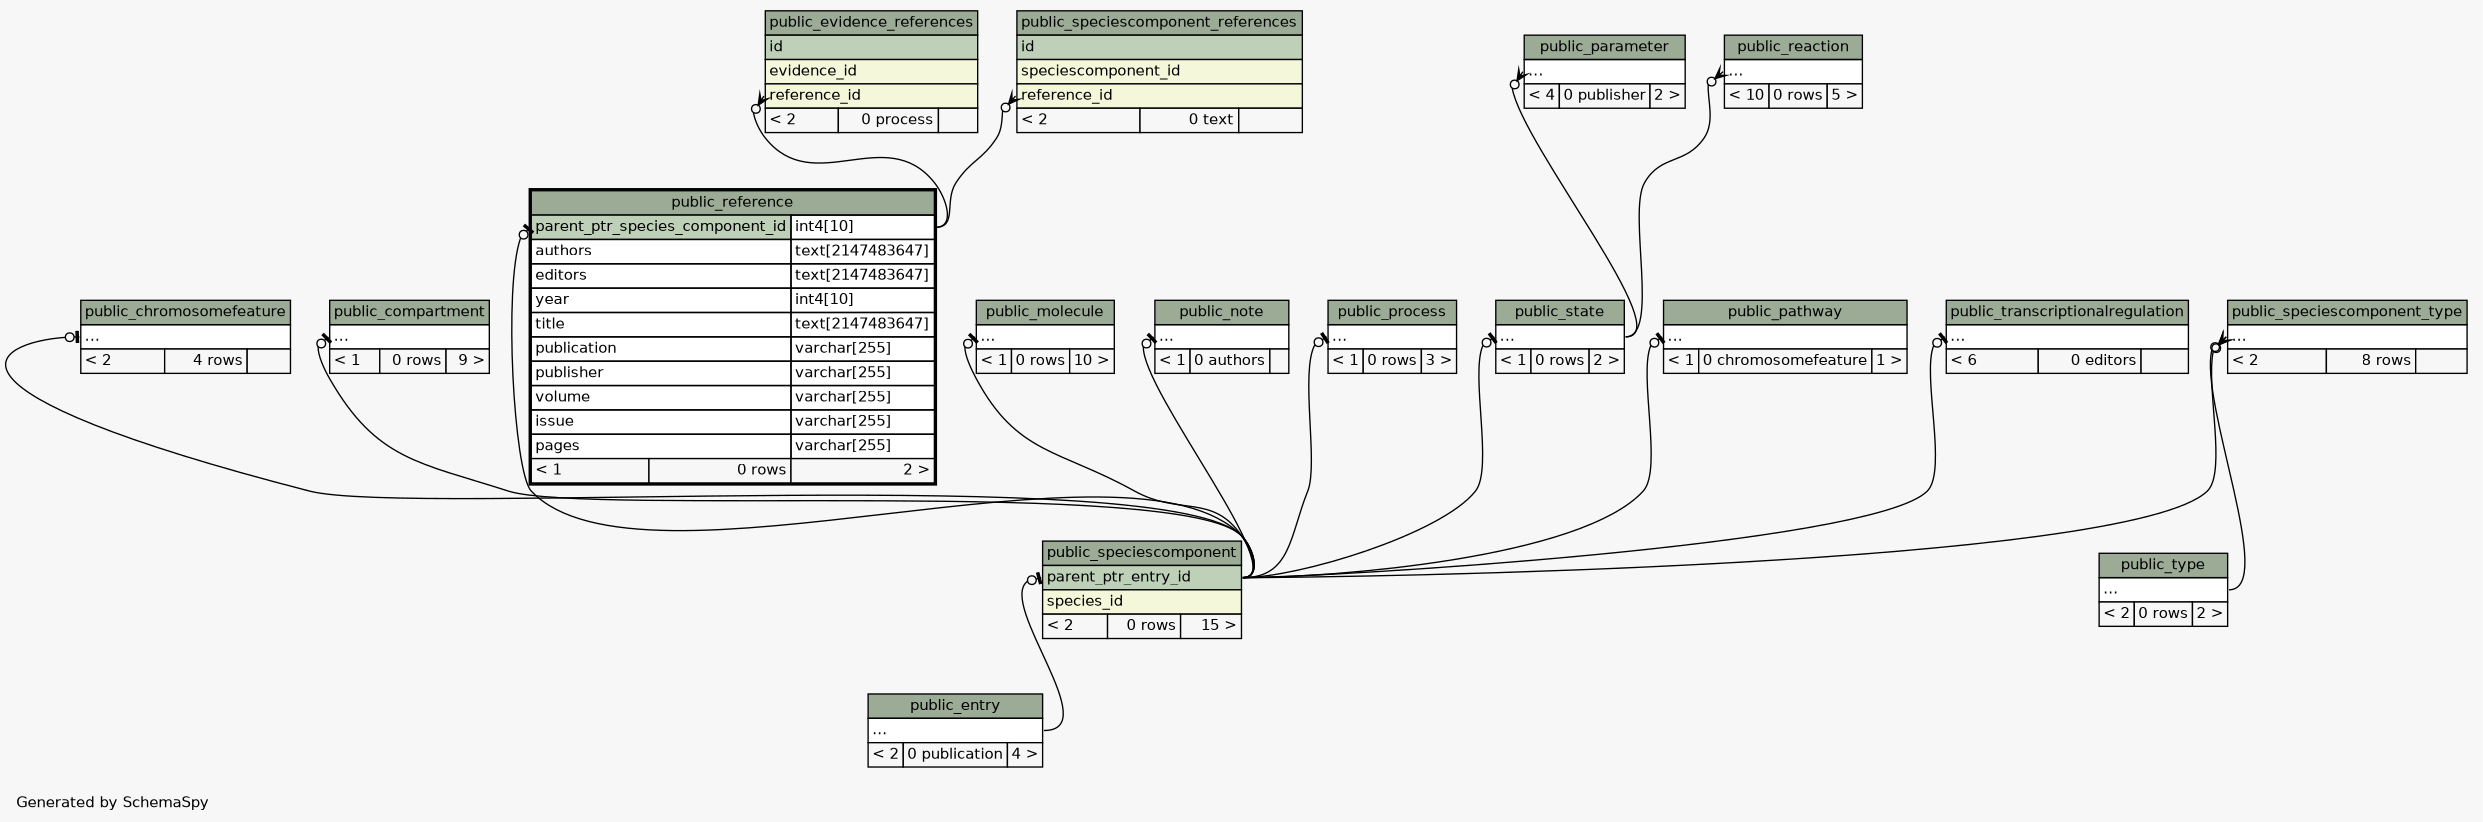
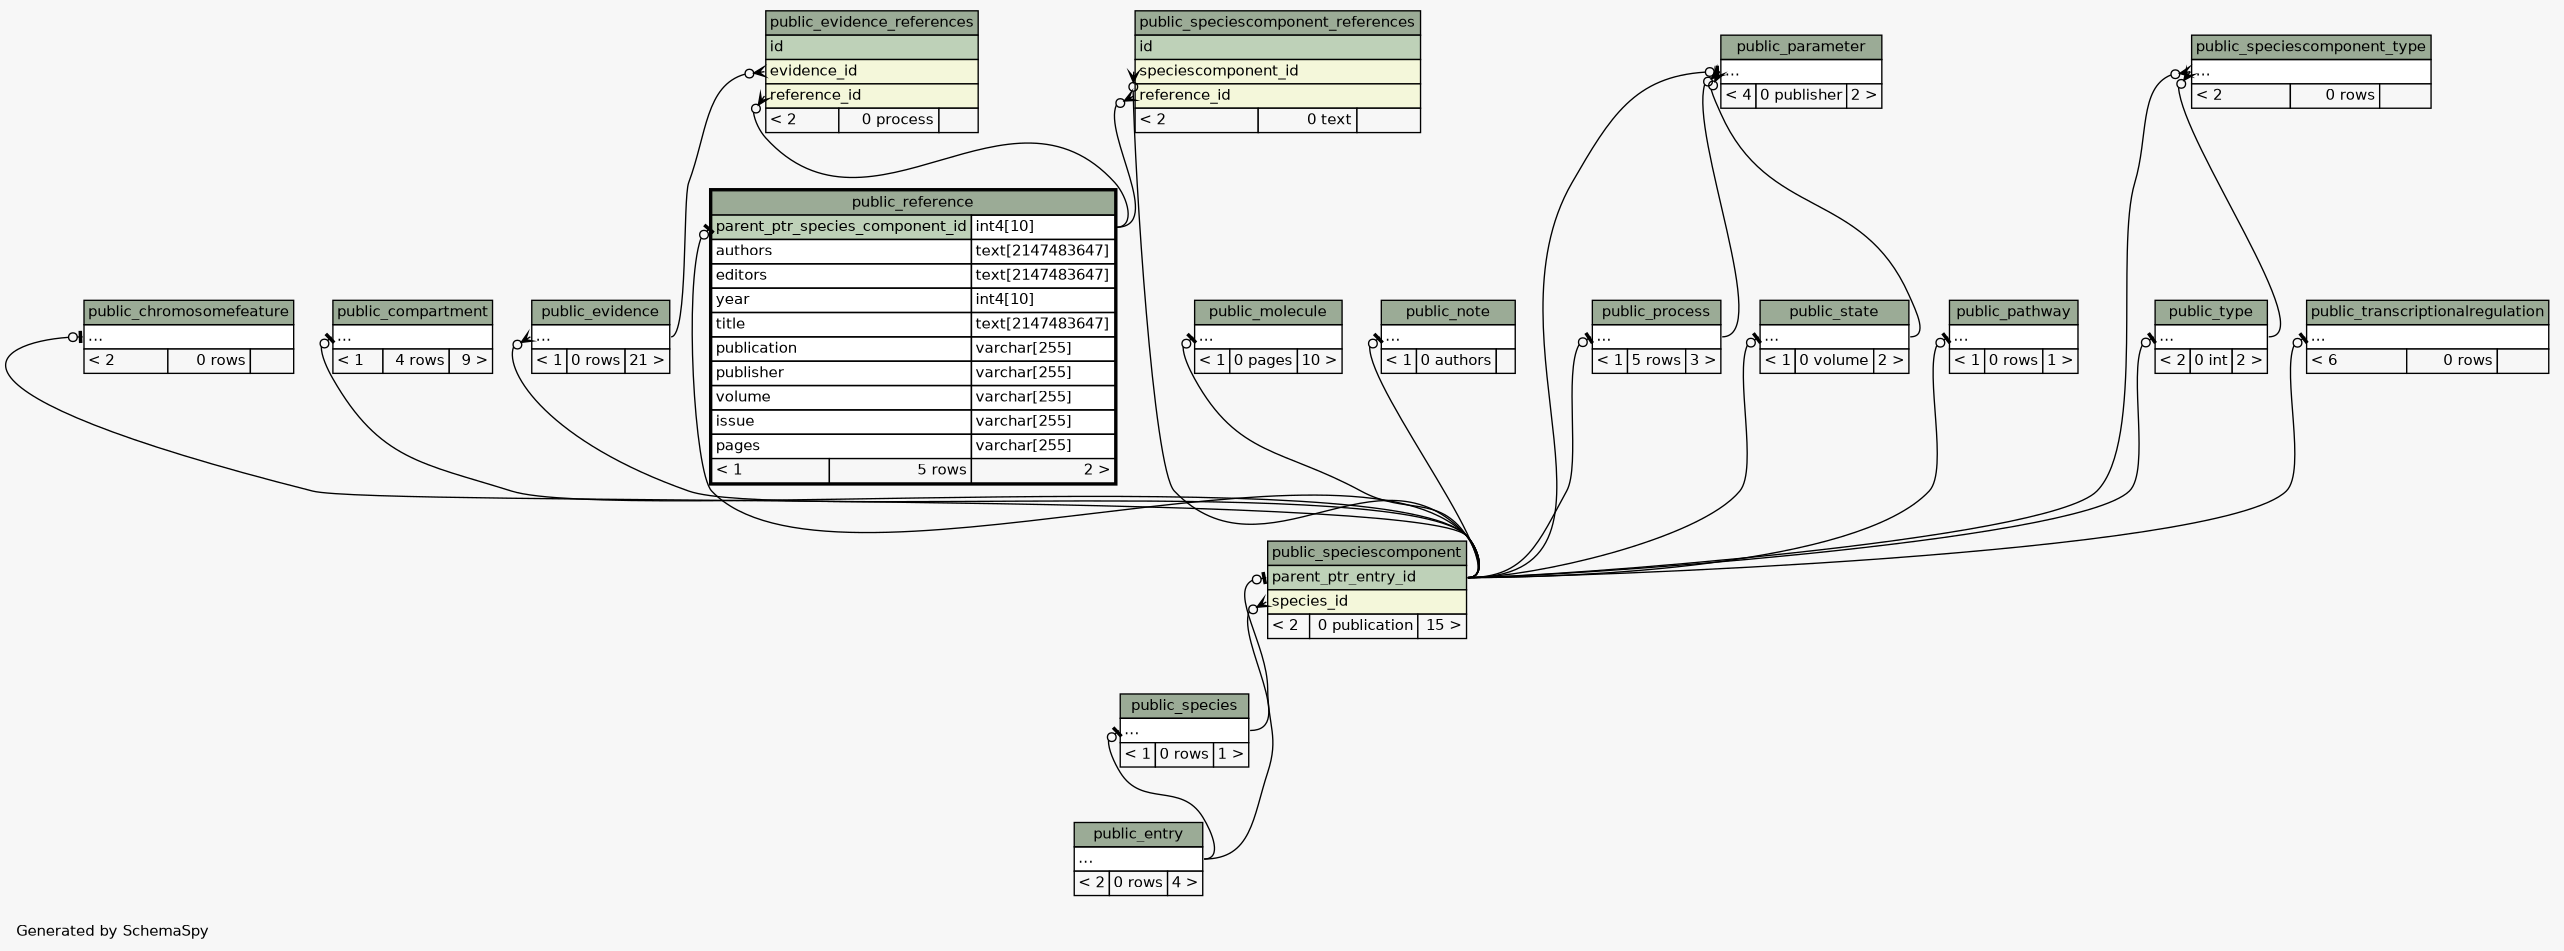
(1793, 72) -> none
none -> (1723, 214)
none -> (1543, 314)
none -> (601, 337)
(218, 361) -> (221, 361)
(417, 361) -> (420, 361)
(1041, 361) -> (1264, 361)
(1392, 361) -> (1657, 361)
(1560, 361) -> (1834, 361)
(1785, 361) -> (2014, 361)
(2104, 361) -> (2468, 361)
(2387, 361) -> (2351, 95)
(762, 470) -> (942, 470)
none -> (1167, 473)
none -> (2077, 512)
(2163, 613) -> (2211, 361)
(1152, 626) -> (1366, 626)
none -> (1184, 730)
(955, 754) -> (1138, 883)
